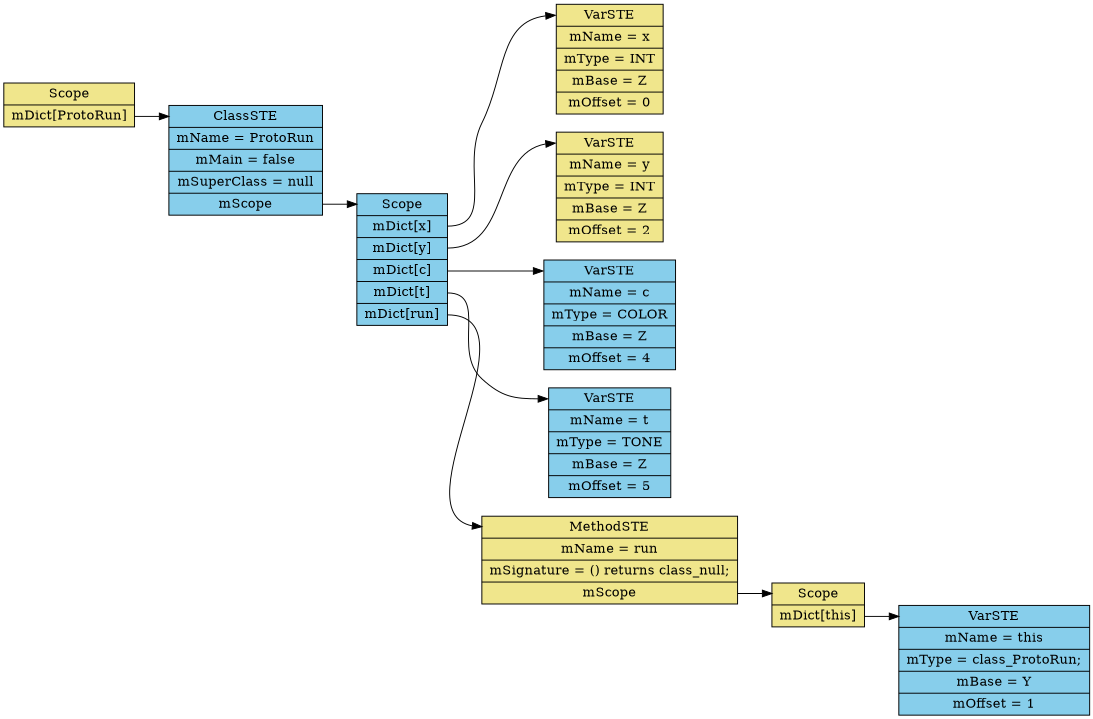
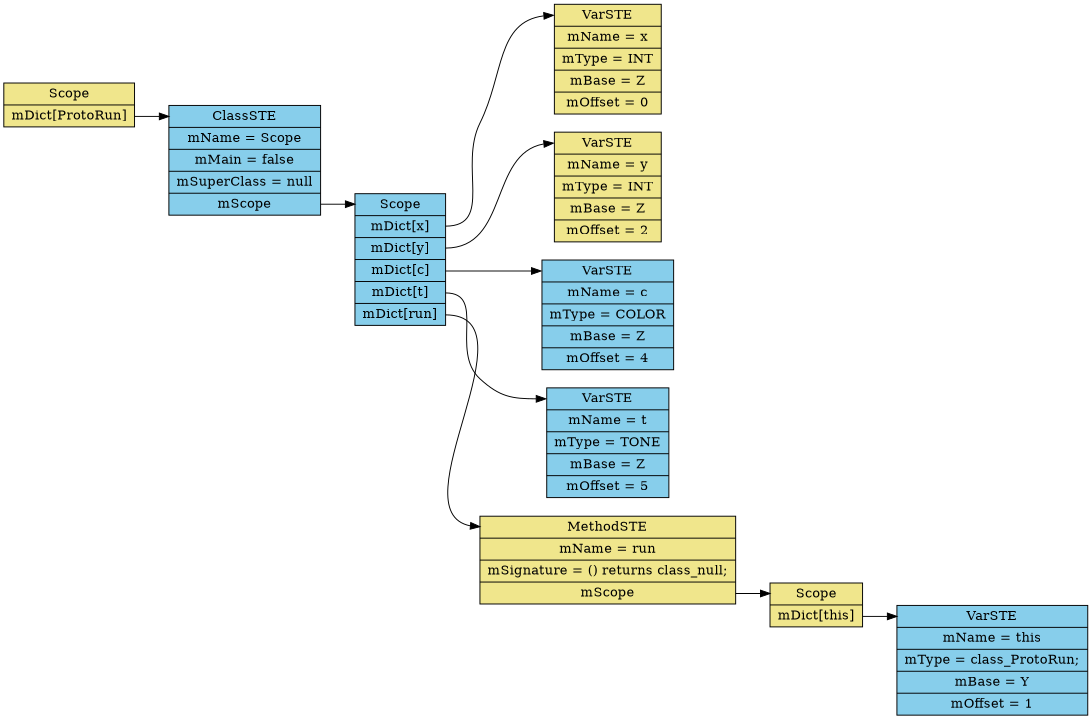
(246, 138) -> (245, 138)
